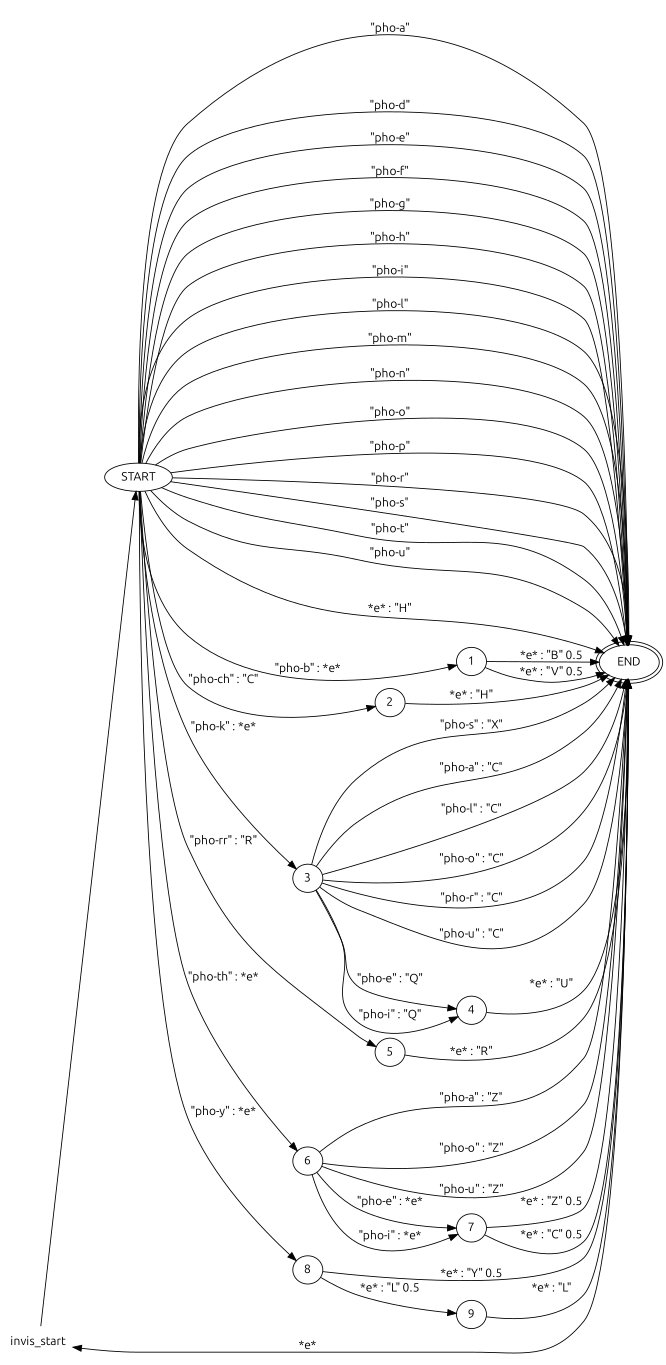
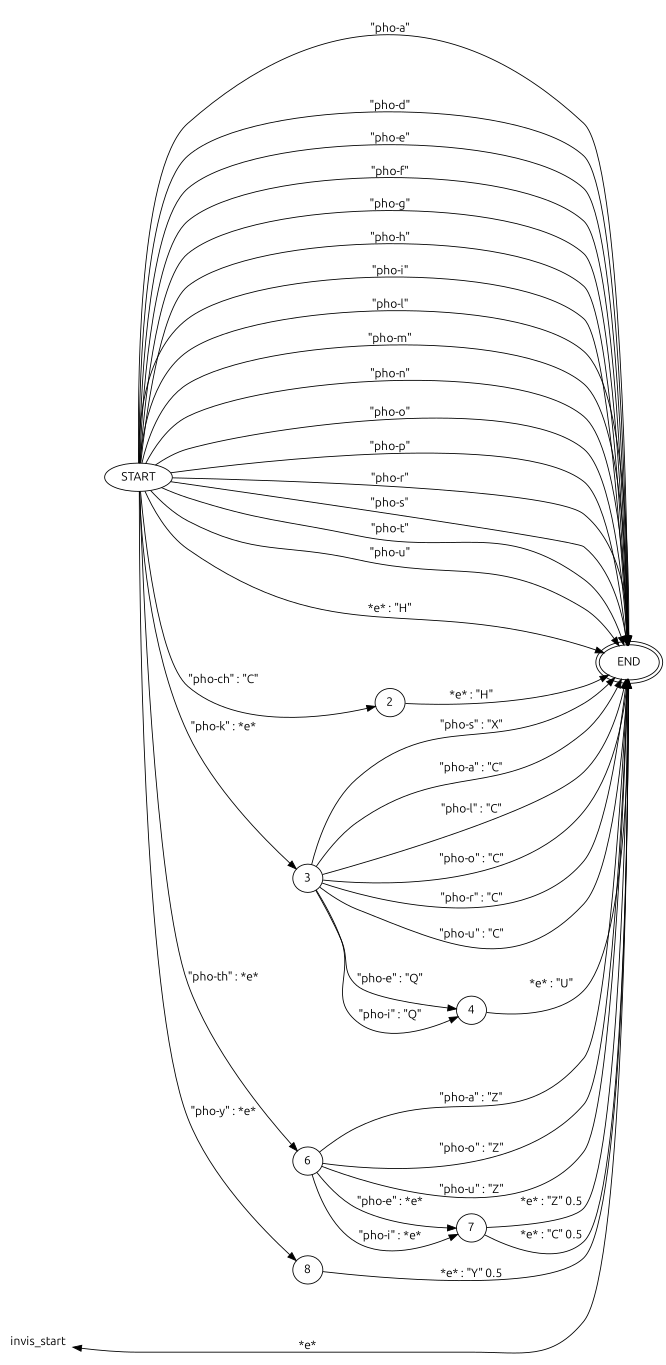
(471, 662) -> none
(88, 913) -> none
(390, 1052) -> none
(471, 1315) -> none
